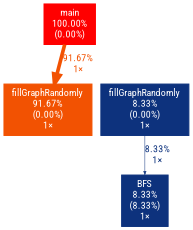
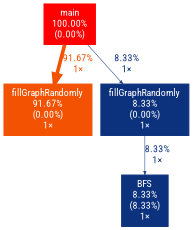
none -> (104, 63)
